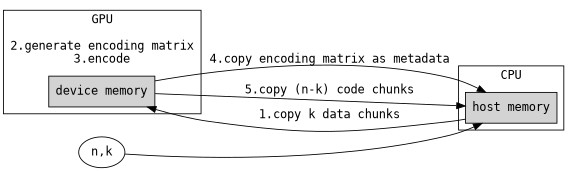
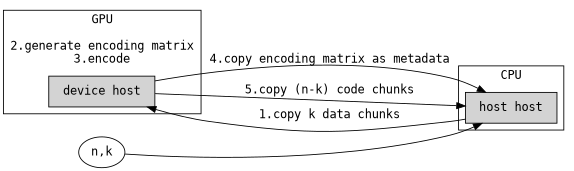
(102, 92) -> (102, 92)
(511, 108) -> (511, 108)
